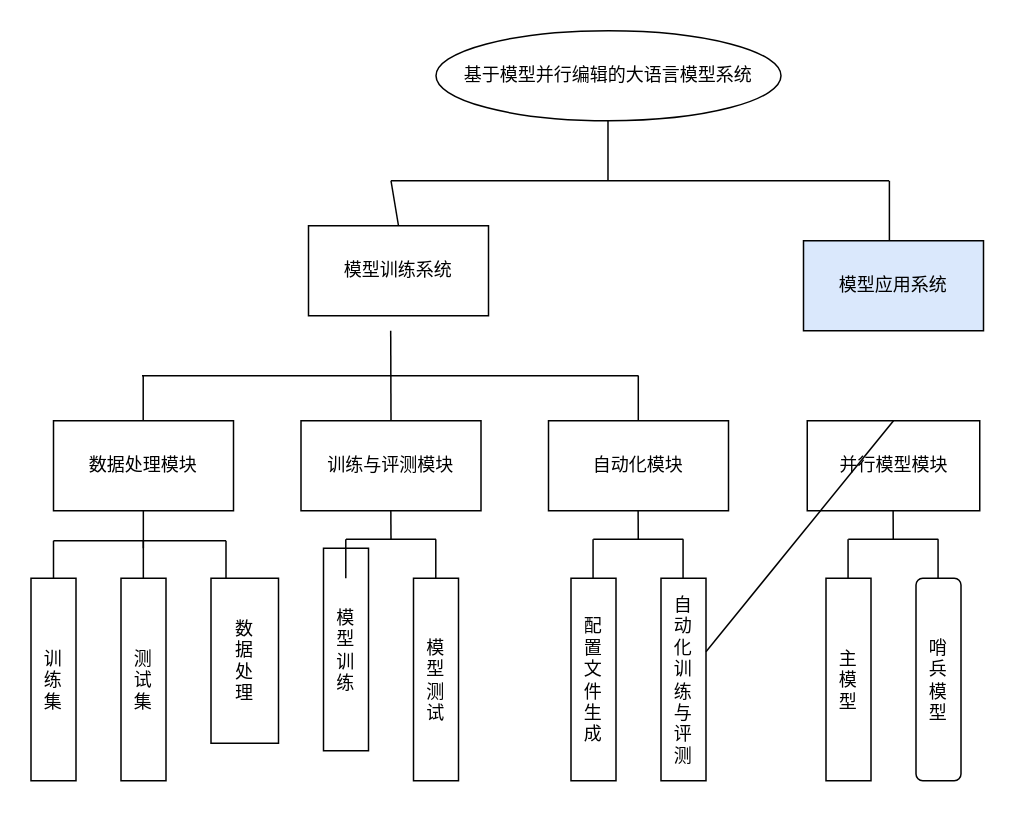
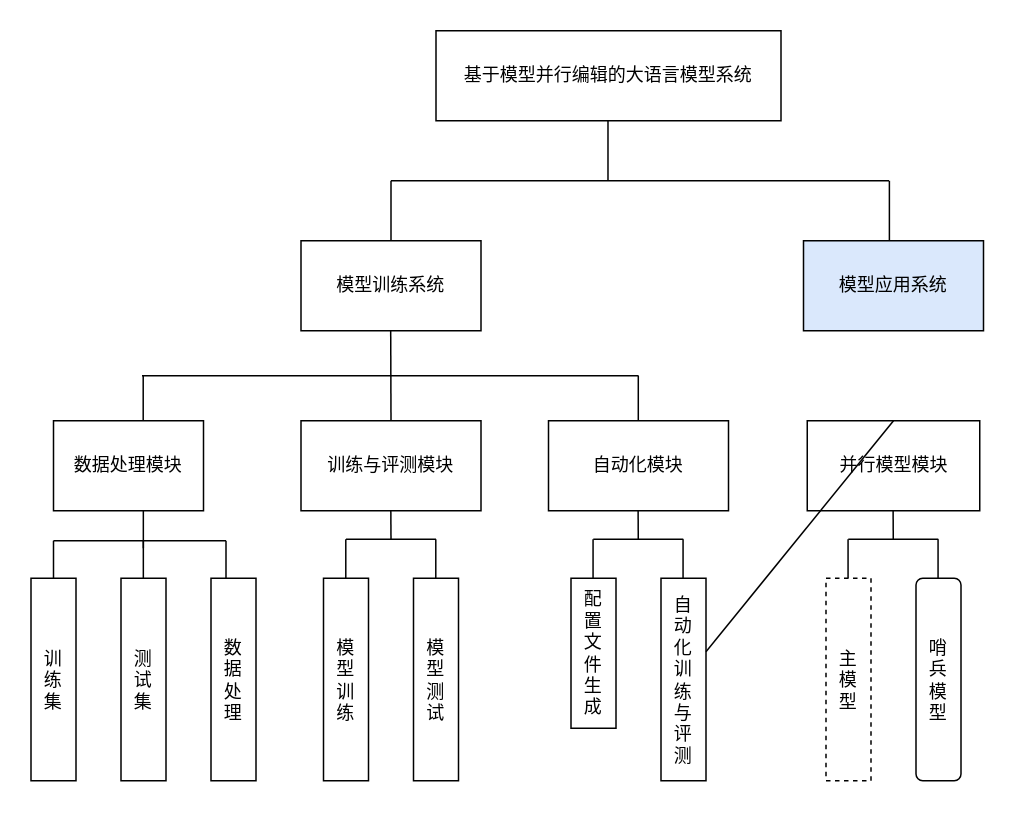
(608, 76) -> (608, 76)
(398, 271) -> (391, 286)
(143, 466) -> (128, 466)
(346, 650) -> (346, 680)
(245, 661) -> (233, 680)
(593, 680) -> (593, 653)
(848, 680) -> (848, 680)
